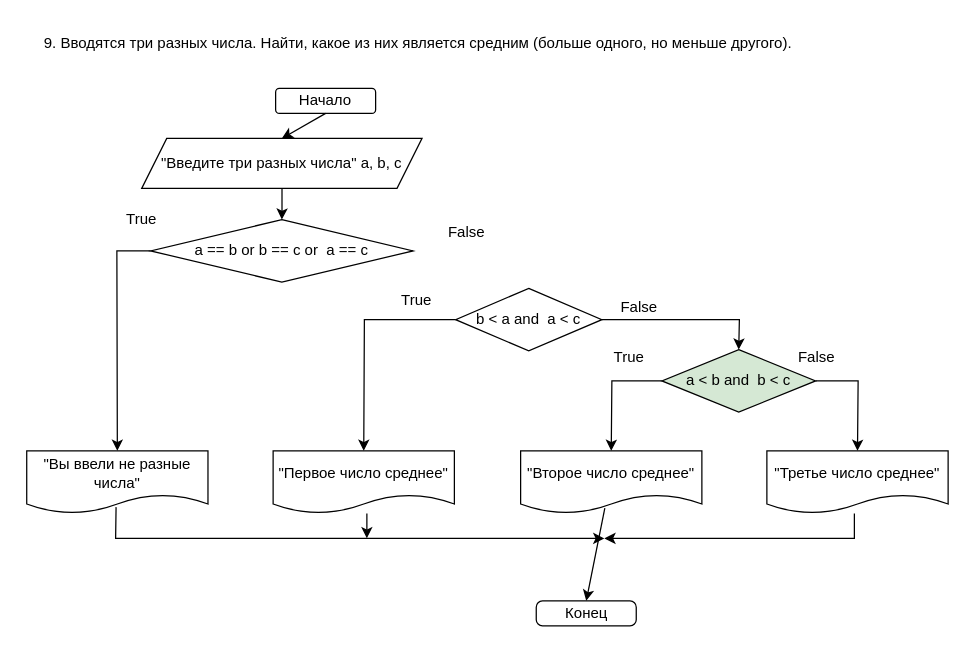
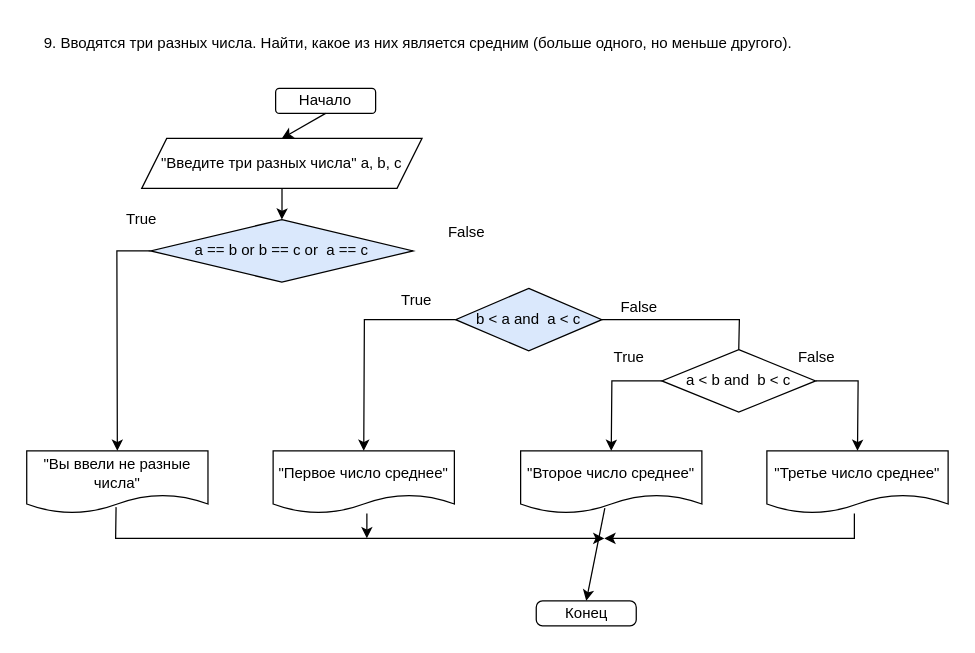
(282, 251) -> (282, 251)
(529, 319) -> (529, 319)
(739, 339) -> (739, 343)
(739, 381) -> (739, 381)
